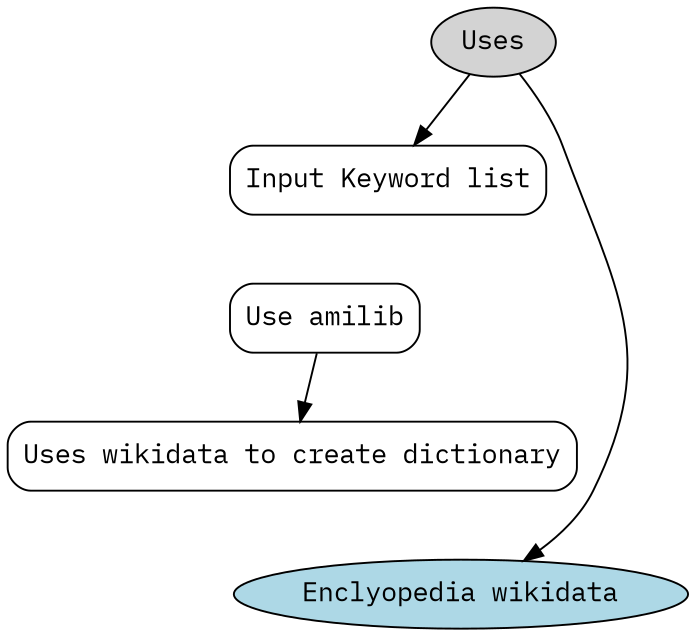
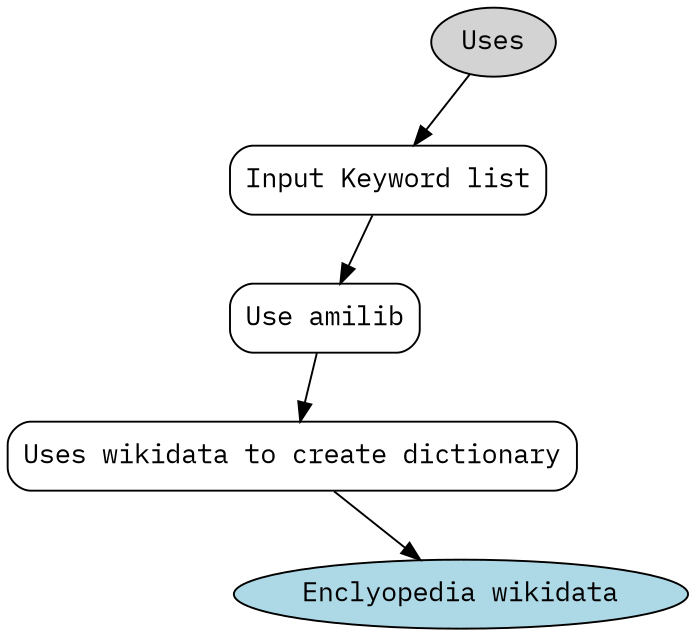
none -> (361, 241)
(622, 314) -> (369, 519)
